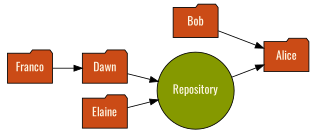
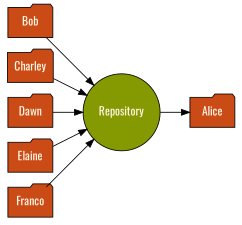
(237, 38) -> (67, 59)
none -> (30, 67)
(63, 68) -> (67, 166)
